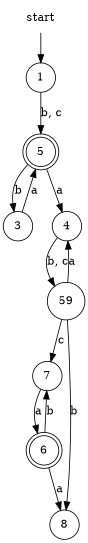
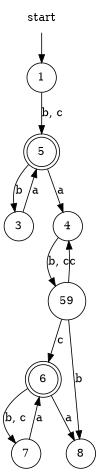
(72, 262) -> (73, 262)
(57, 336) -> (56, 337)
(51, 412) -> (16, 418)
